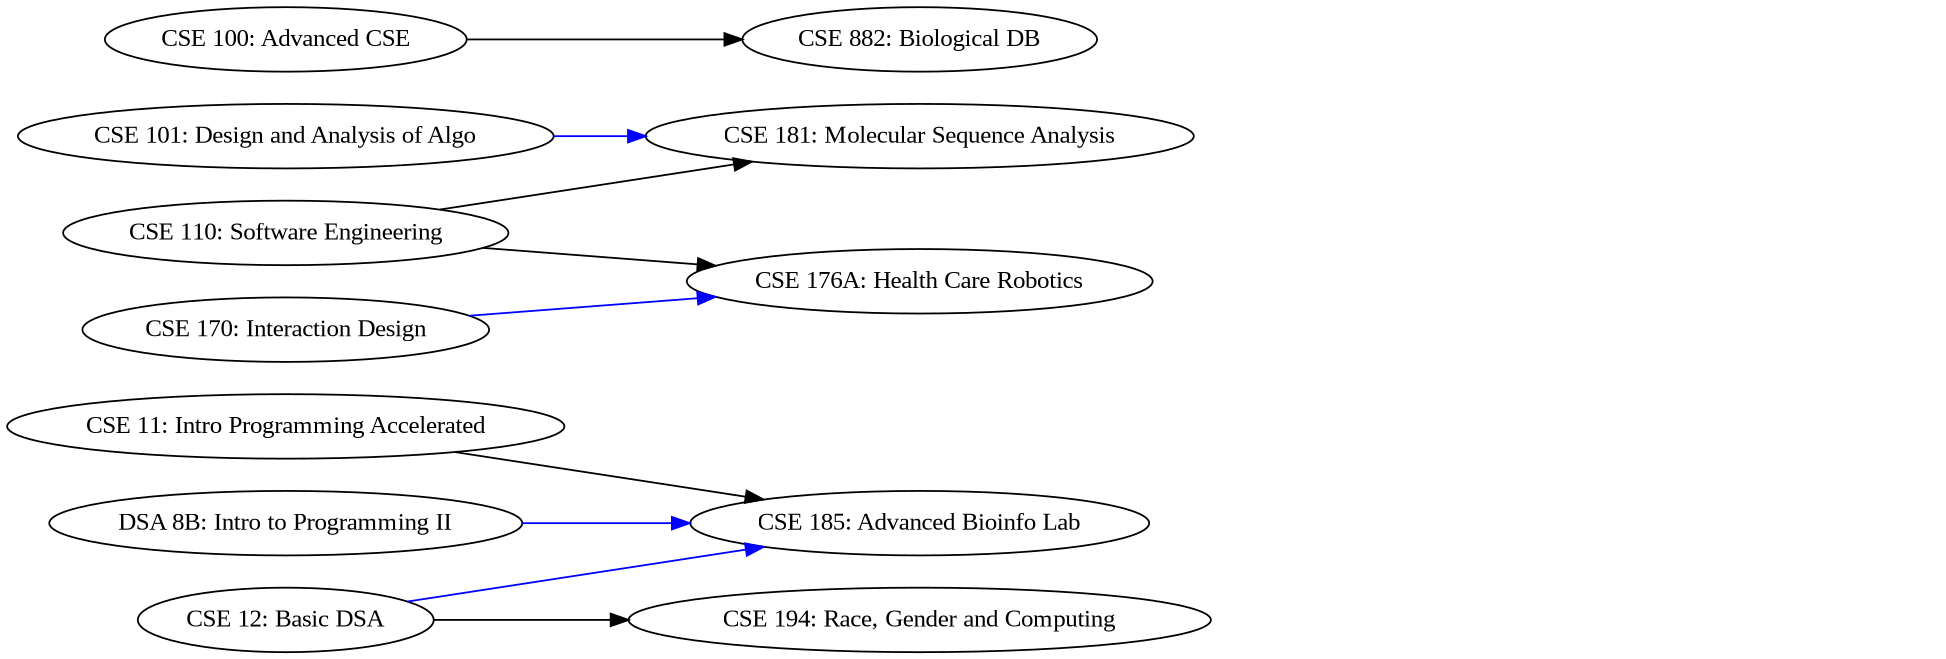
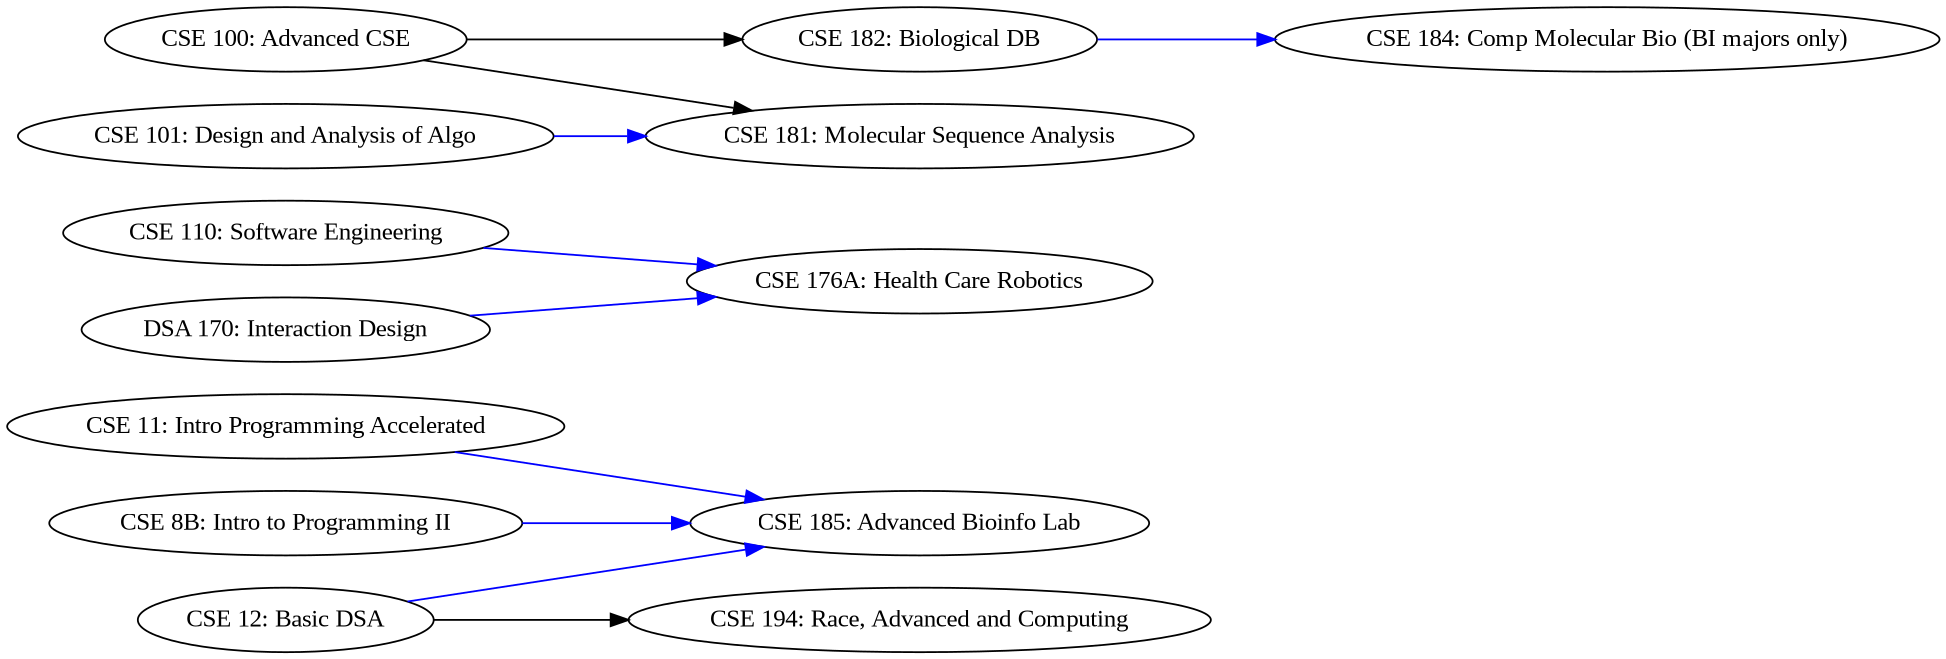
(920, 39) -> (920, 39)
none -> (1607, 39)
(587, 187) -> (579, 84)
(590, 256) -> (590, 256)
(286, 330) -> (286, 330)
(600, 474) -> (600, 474)
(286, 523) -> (286, 523)
(920, 620) -> (920, 620)
